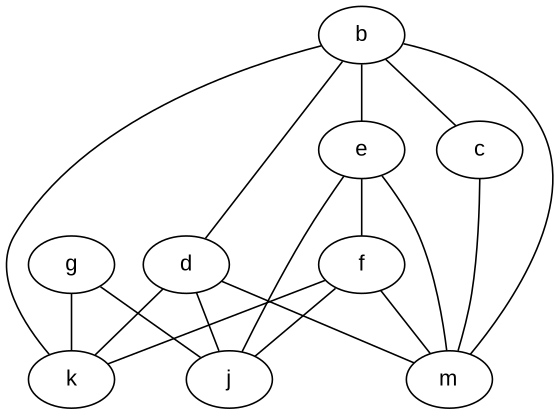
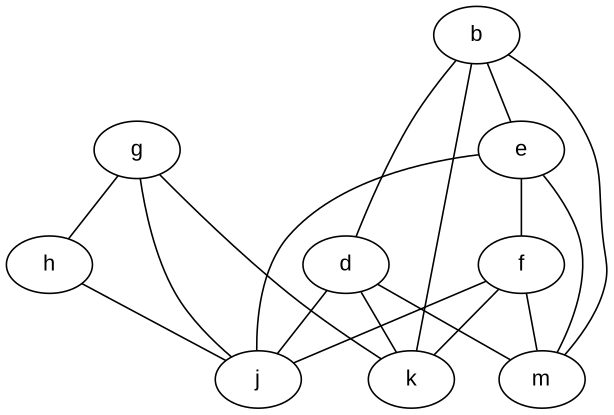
(480, 150) -> none
none -> (49, 265)
